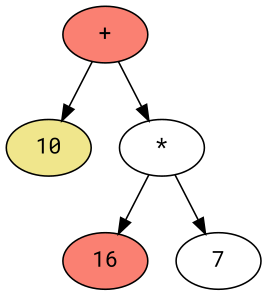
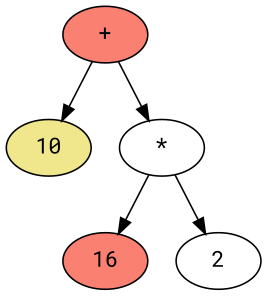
(219, 261) -> (219, 261)
